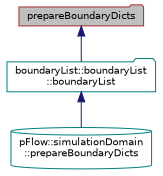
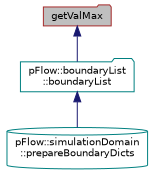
(81, 16) -> (77, 16)
(81, 77) -> (77, 77)
